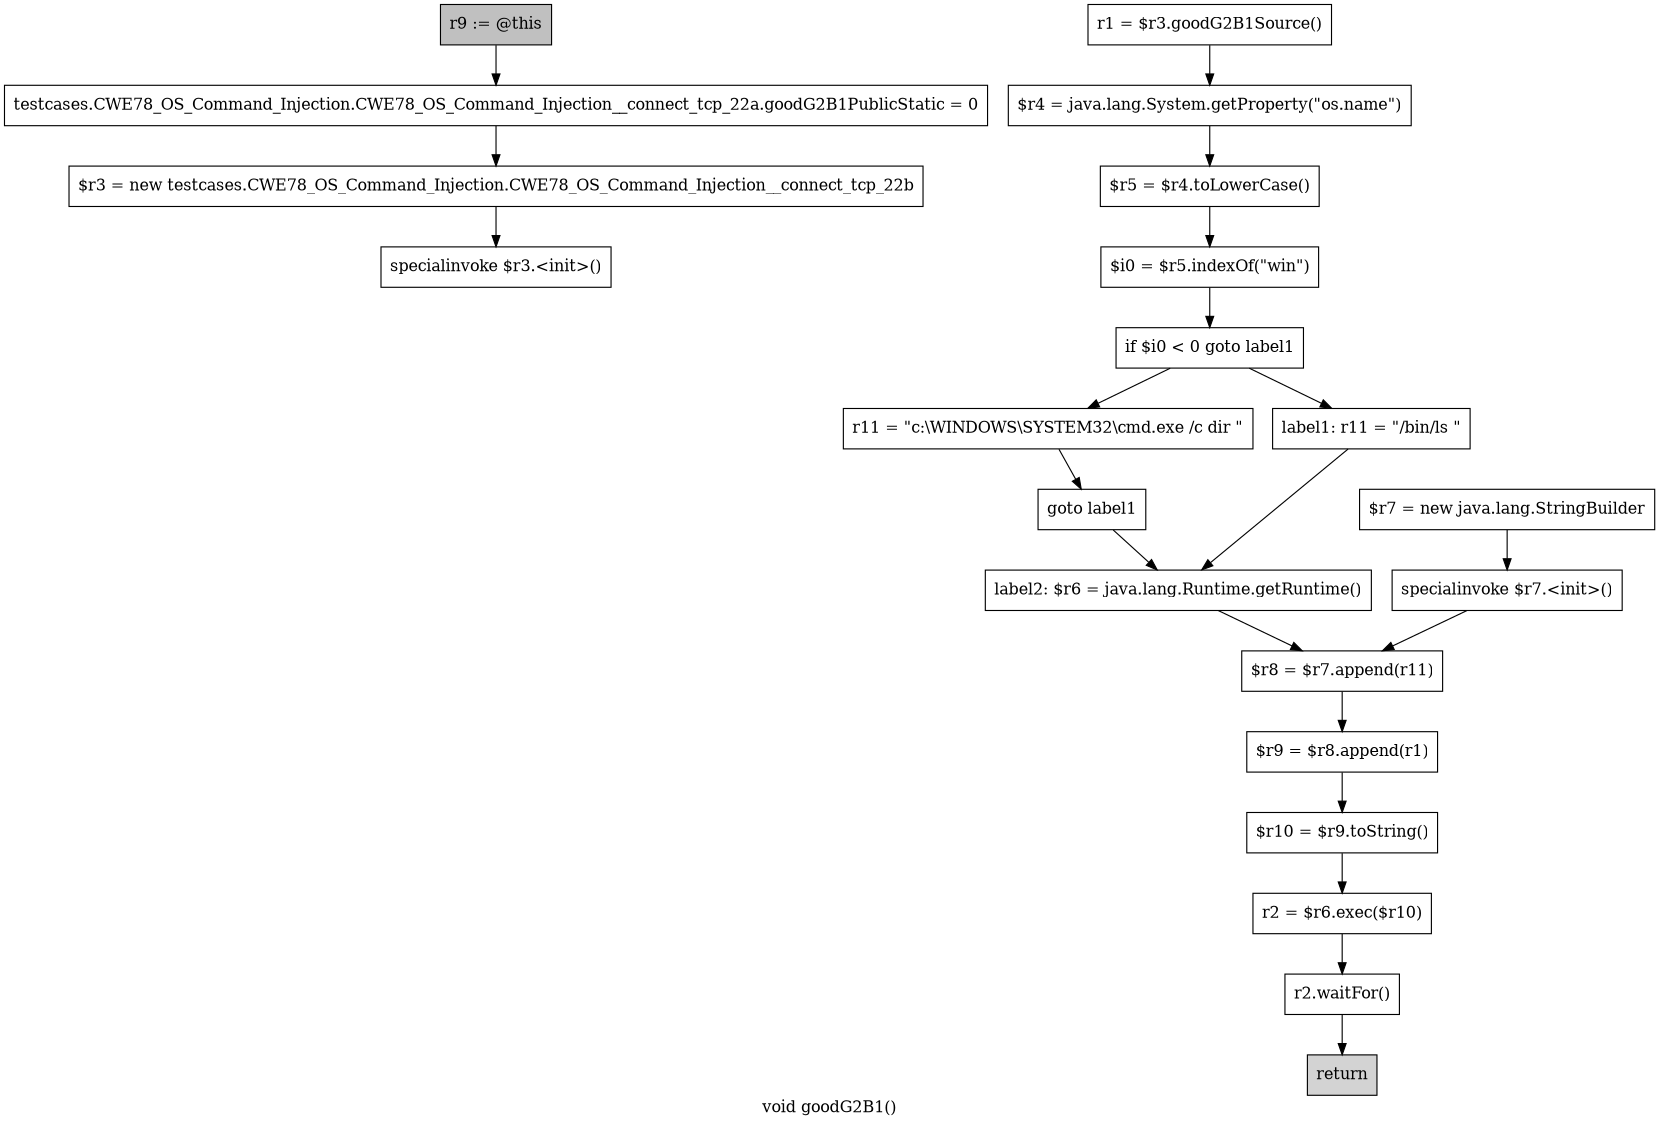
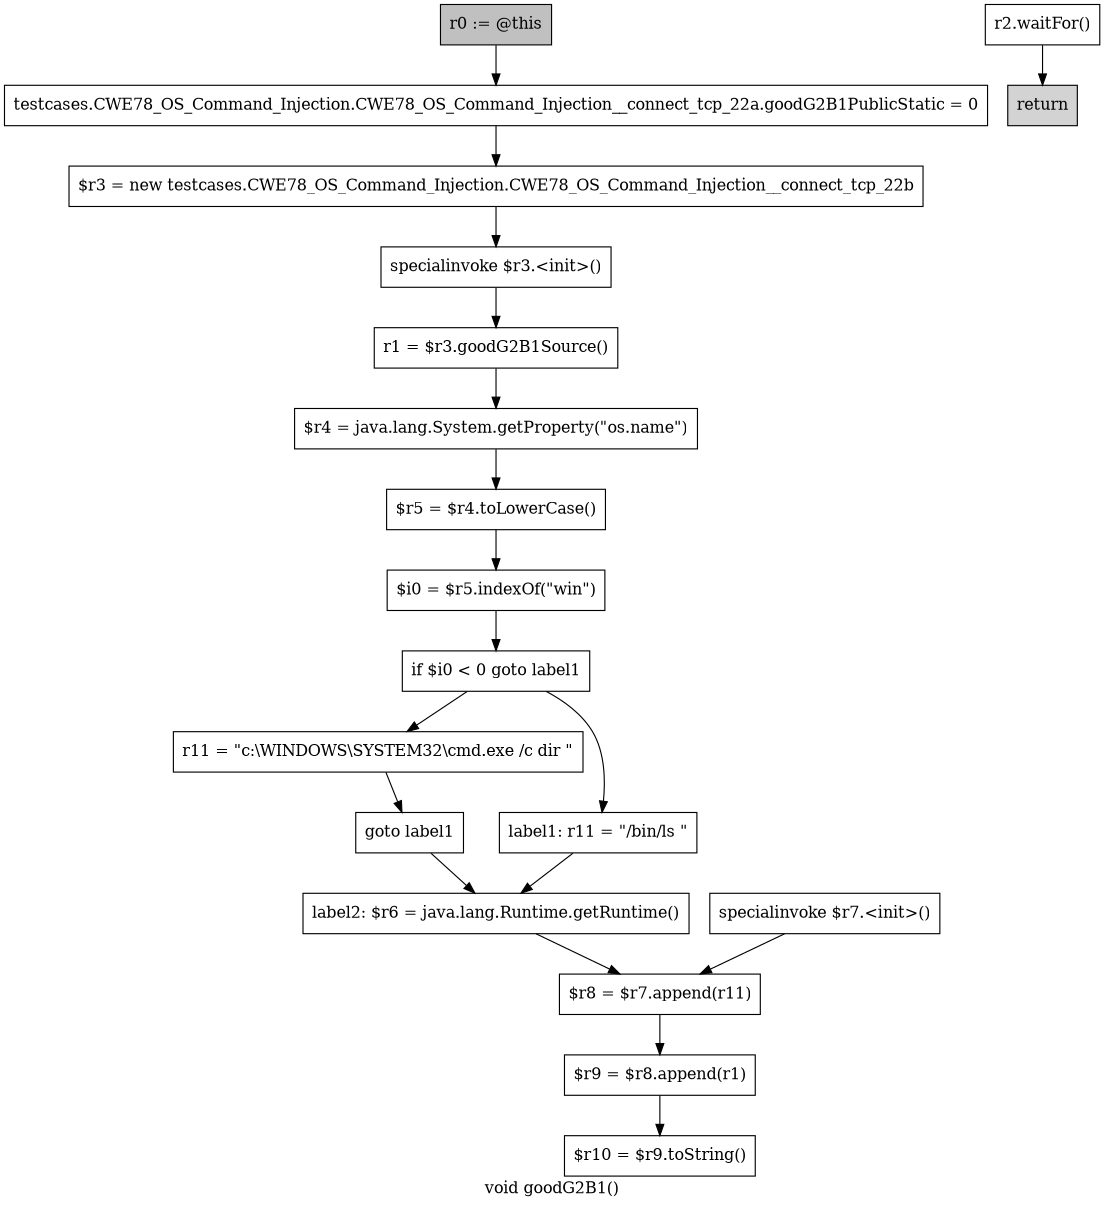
(496, 25) -> (496, 25)
none -> (496, 302)
(1507, 509) -> none
(1342, 913) -> none
